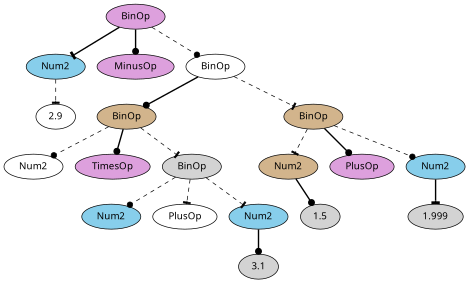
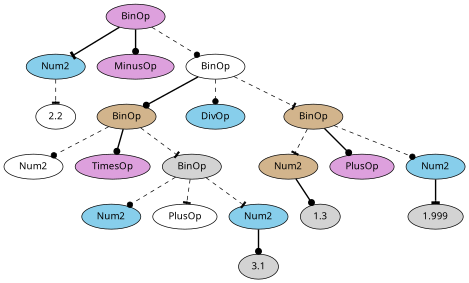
(56, 117) -> (56, 117)
none -> (215, 117)
(320, 217) -> (320, 217)
